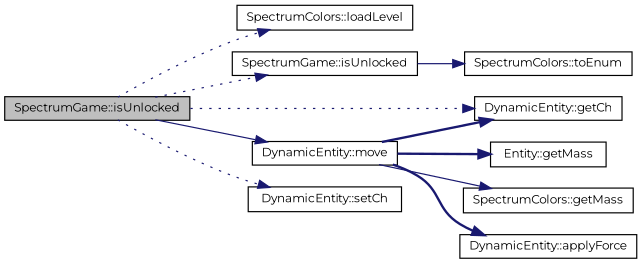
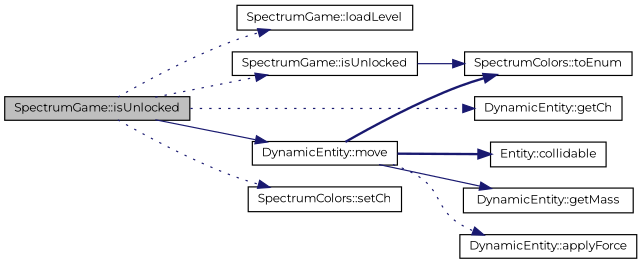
(325, 18) -> (325, 18)
(431, 132) -> (427, 100)
(548, 154) -> (548, 154)
(436, 195) -> (436, 195)
(325, 199) -> (325, 199)
(548, 200) -> (548, 200)
